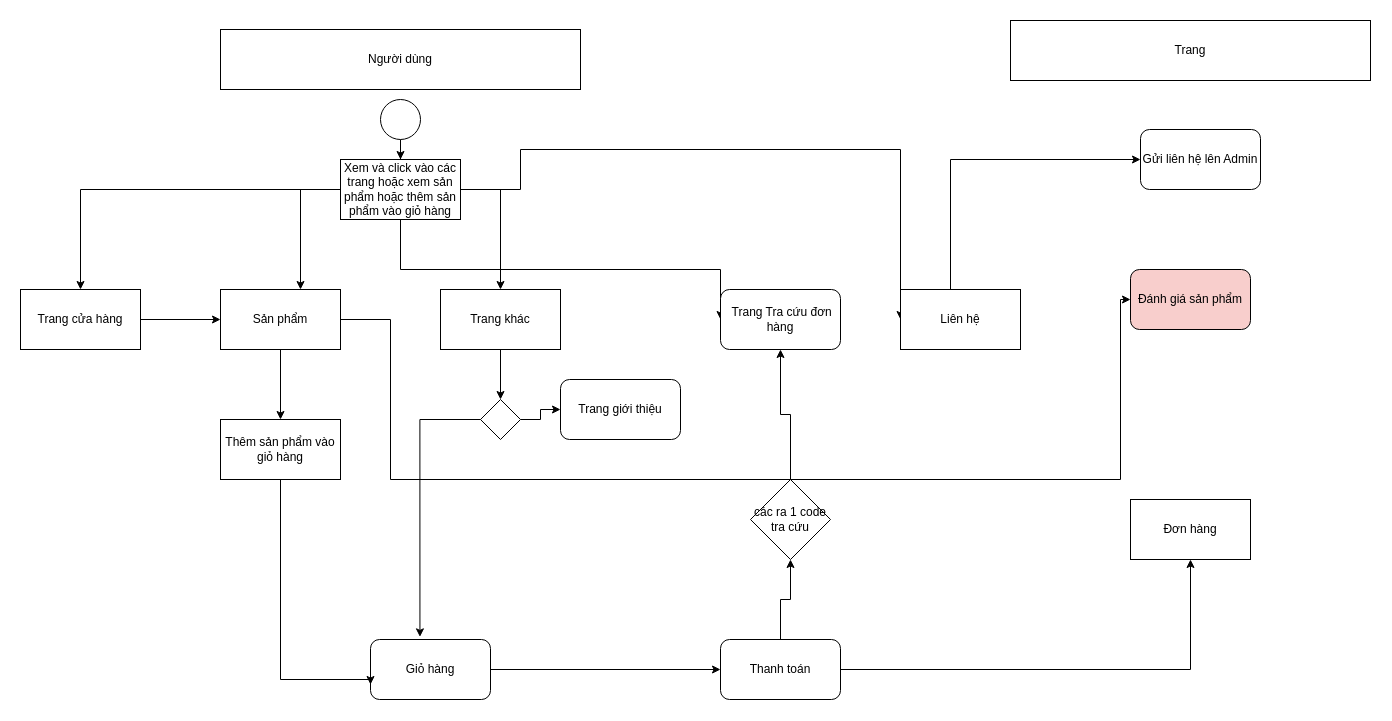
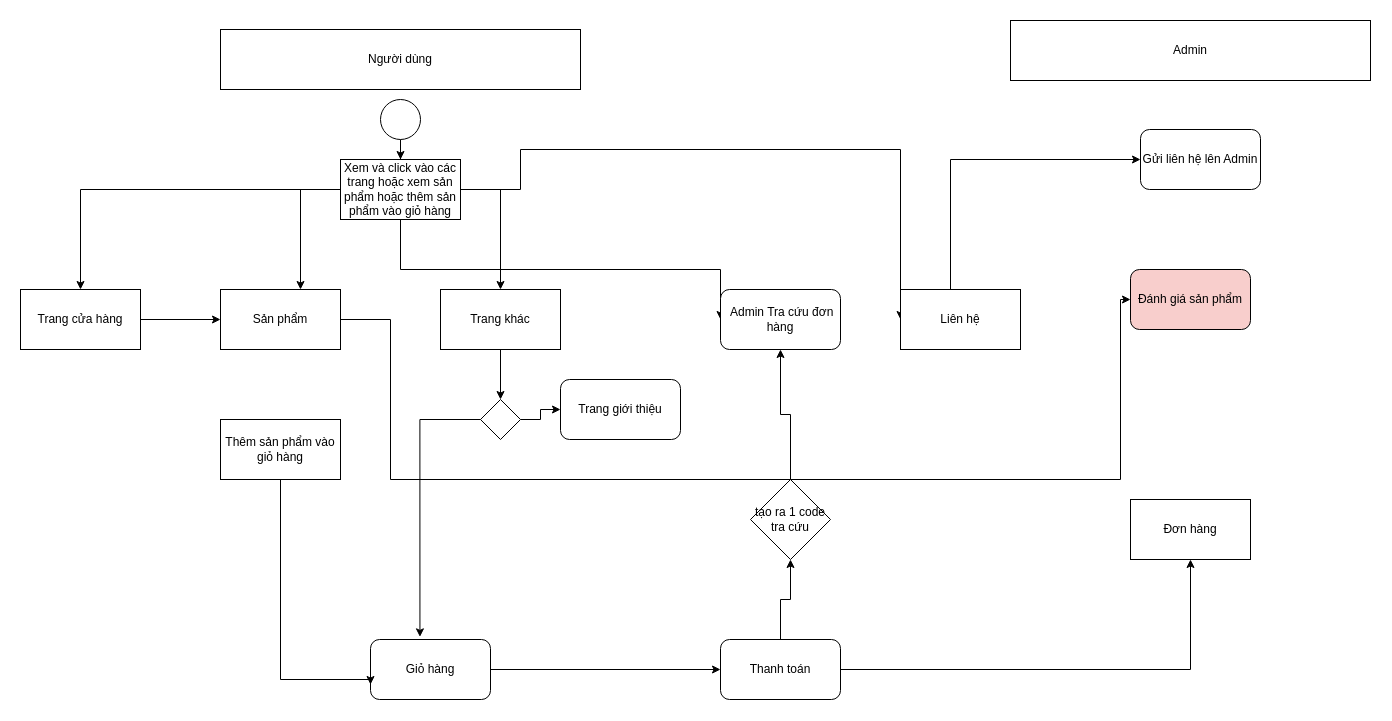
(1191, 51) -> (1191, 51)
(781, 320) -> (781, 320)
(281, 381) -> none
(791, 520) -> (791, 520)
